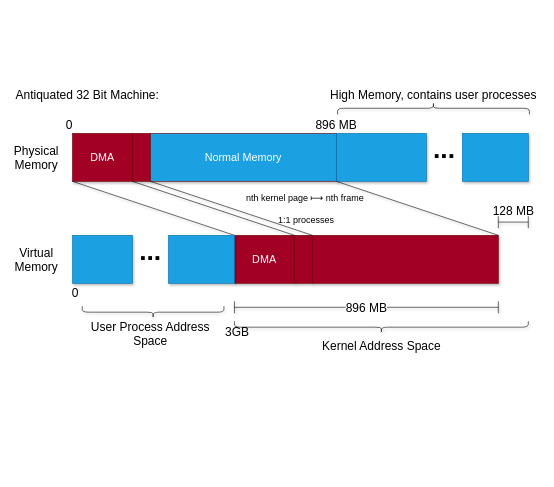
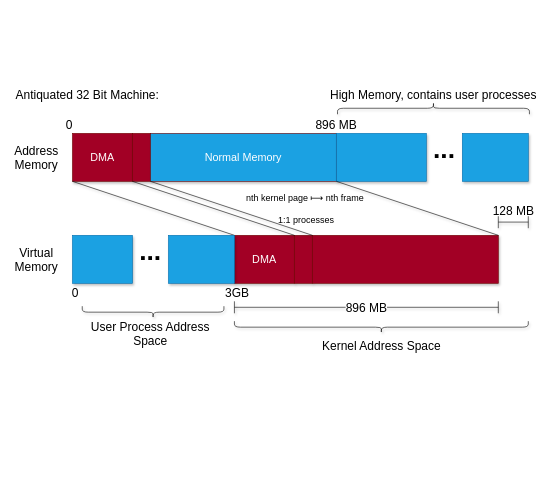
(36, 158) -> (36, 158)
(237, 331) -> (237, 292)
